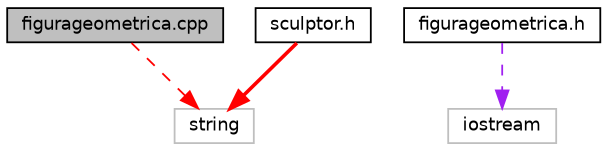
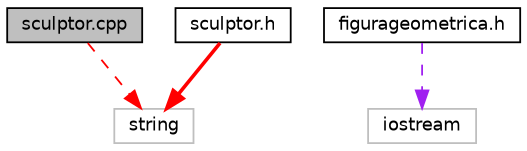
(115, 25) -> (75, 25)
